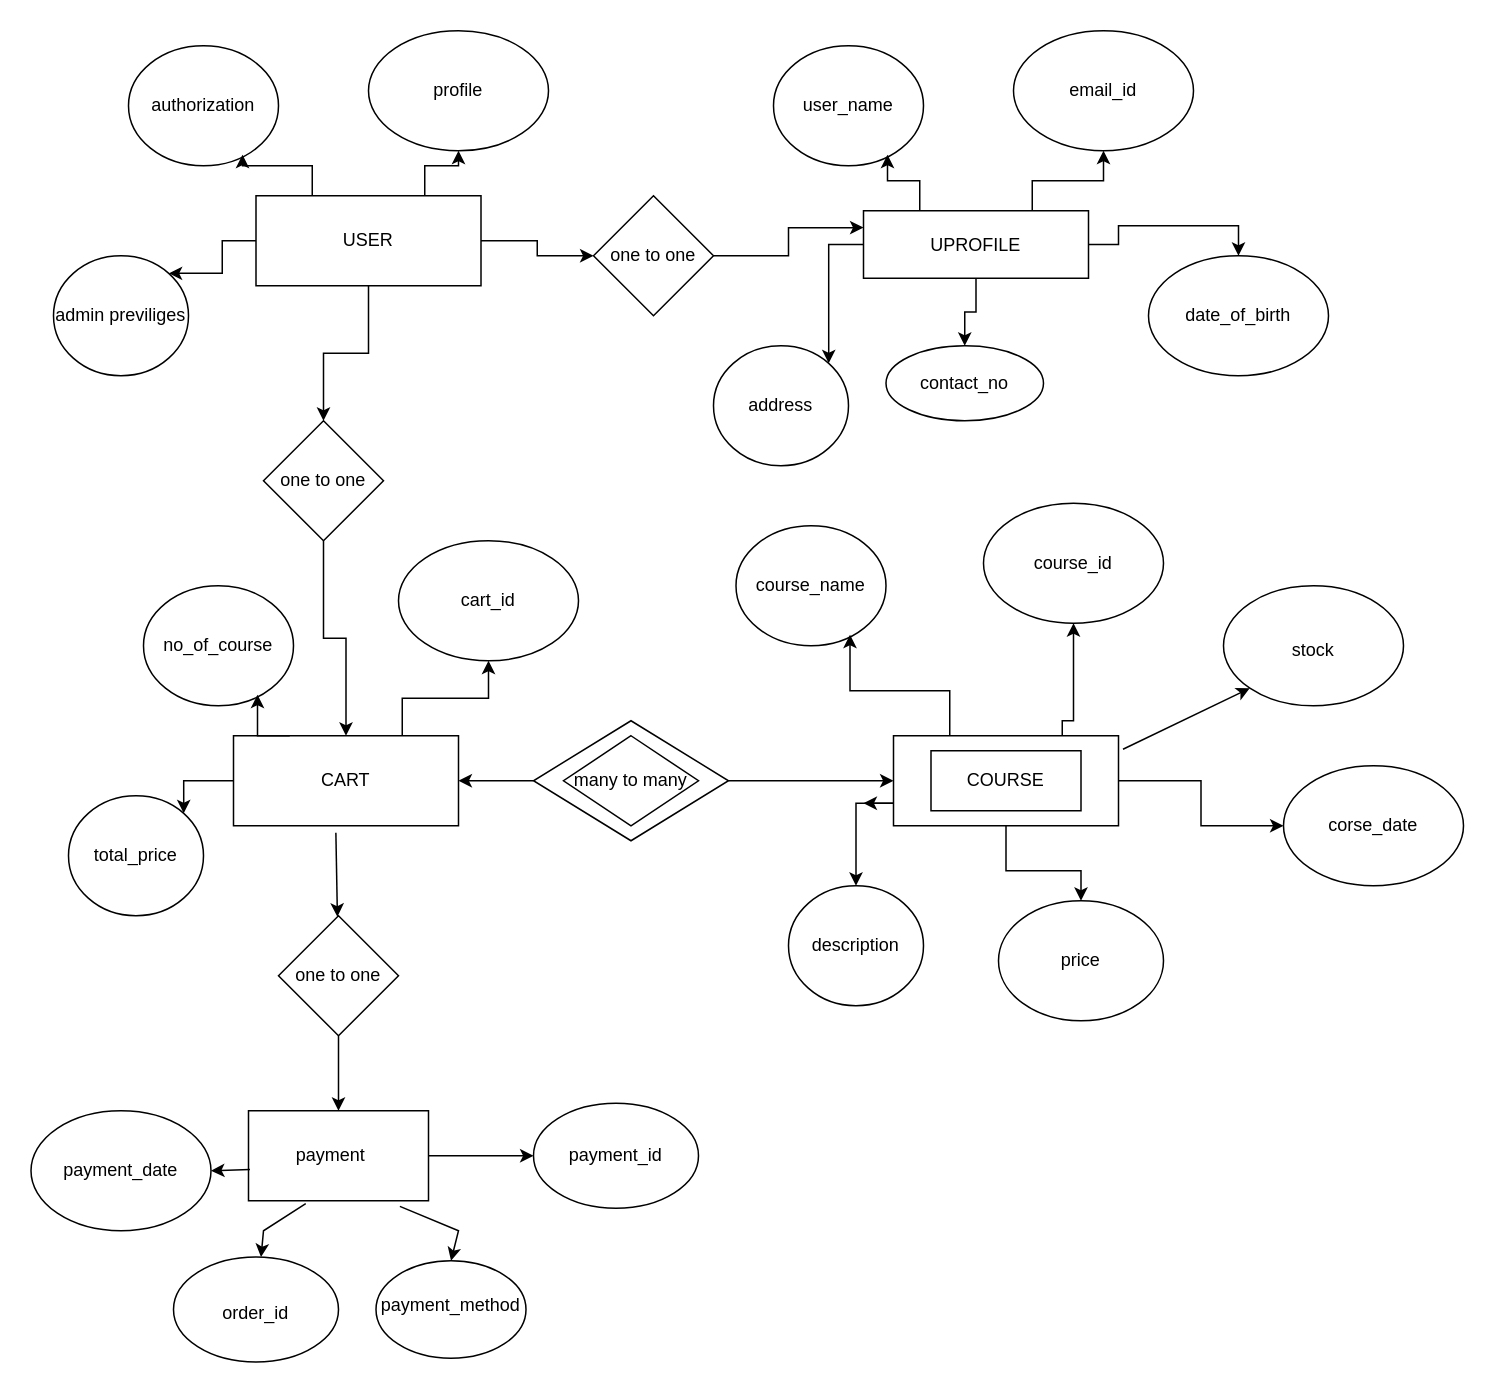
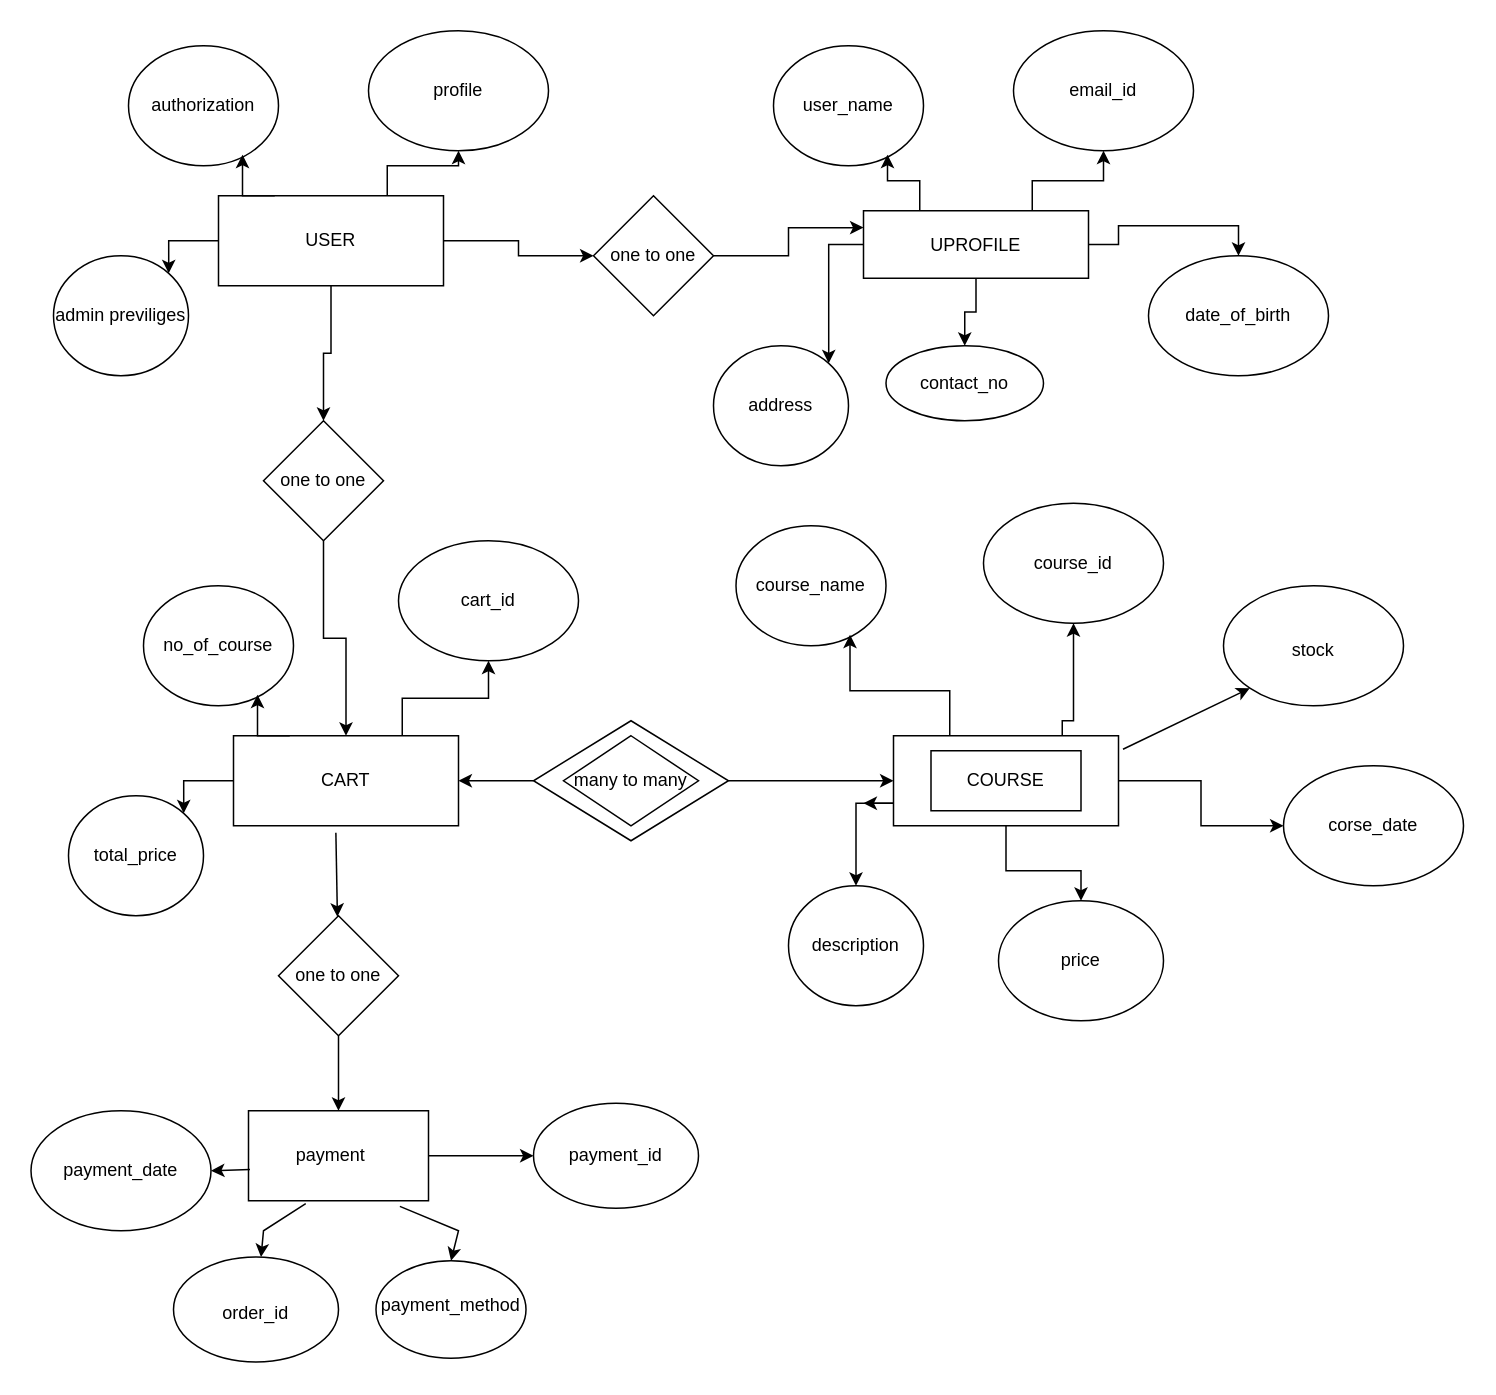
(368, 241) -> (331, 241)
